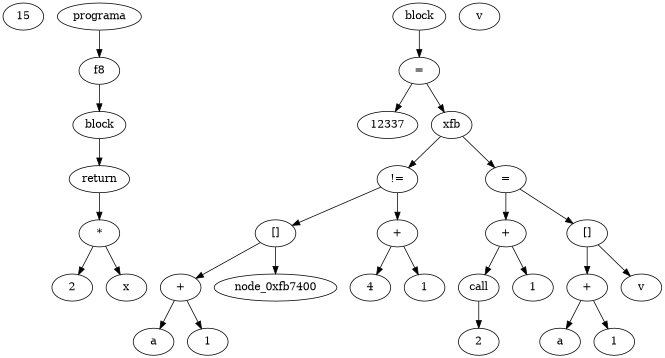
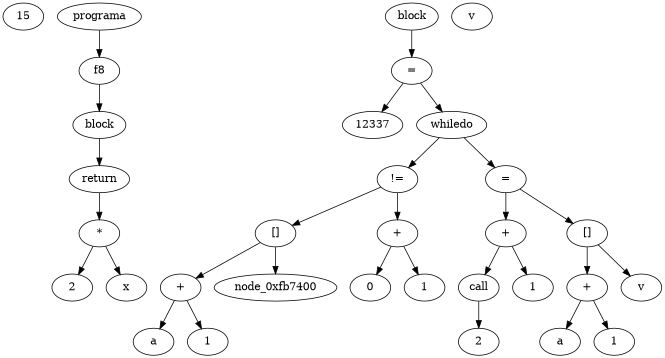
(452, 125) -> (452, 125)
(370, 288) -> (370, 288)
